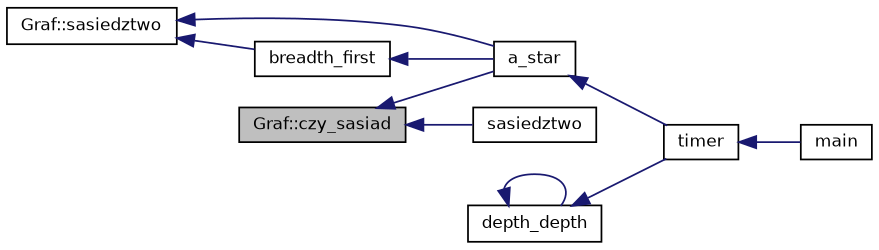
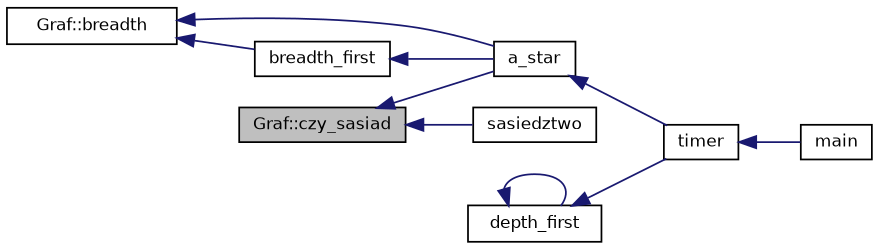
(92, 26) -> (92, 26)
(535, 224) -> (535, 224)
